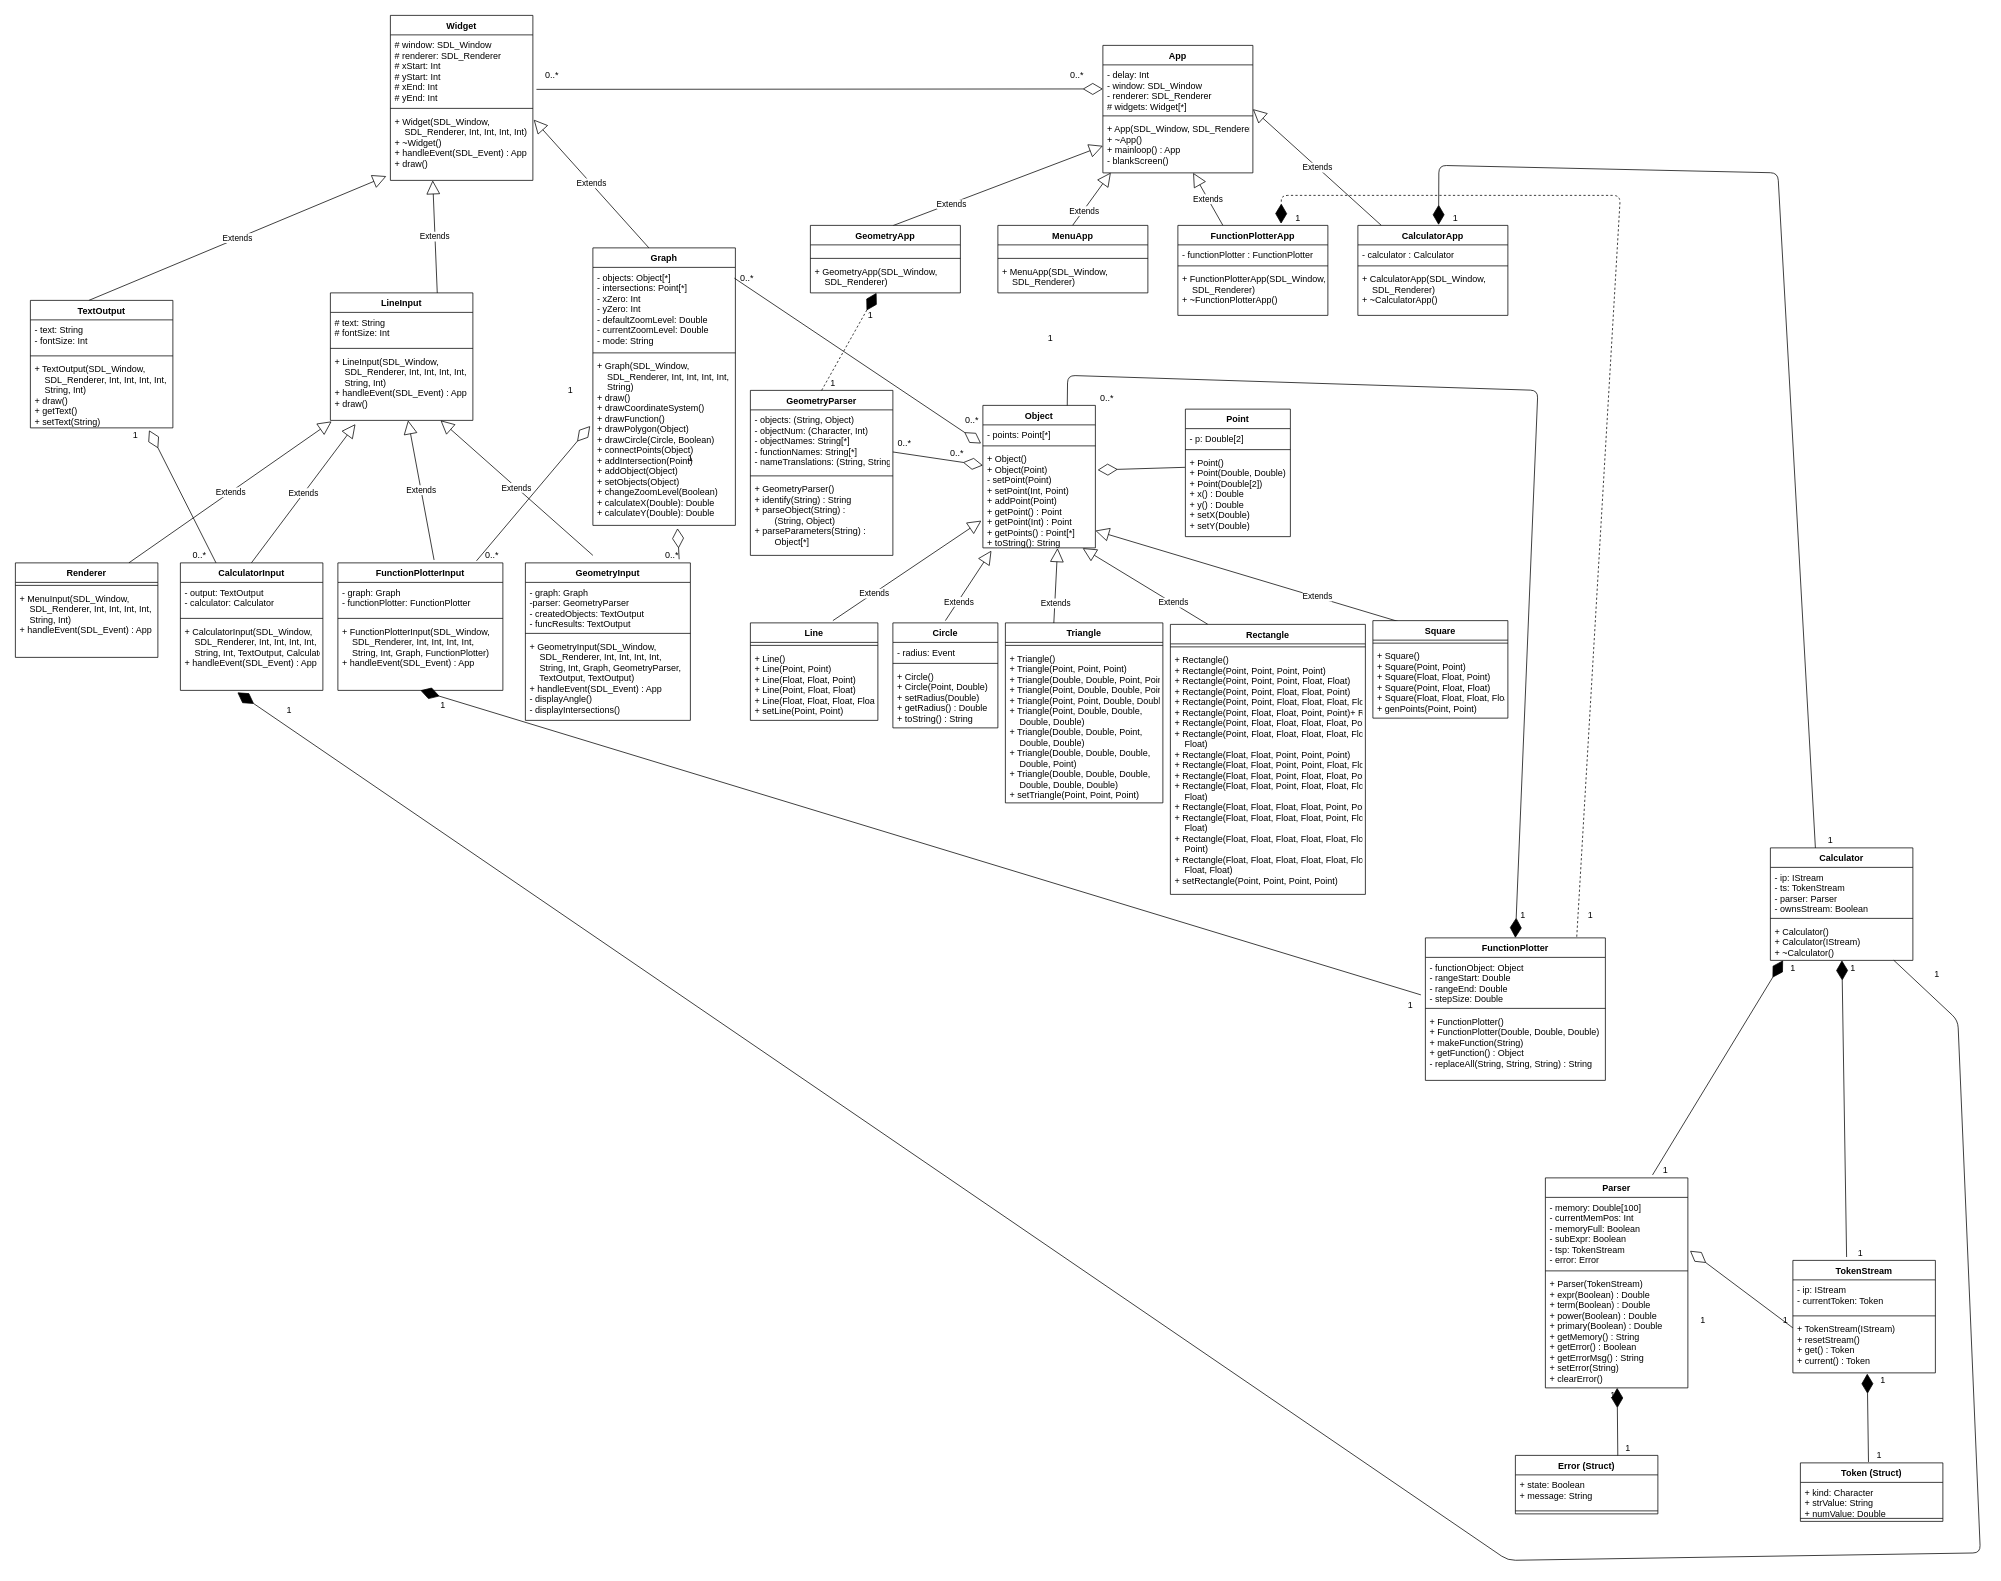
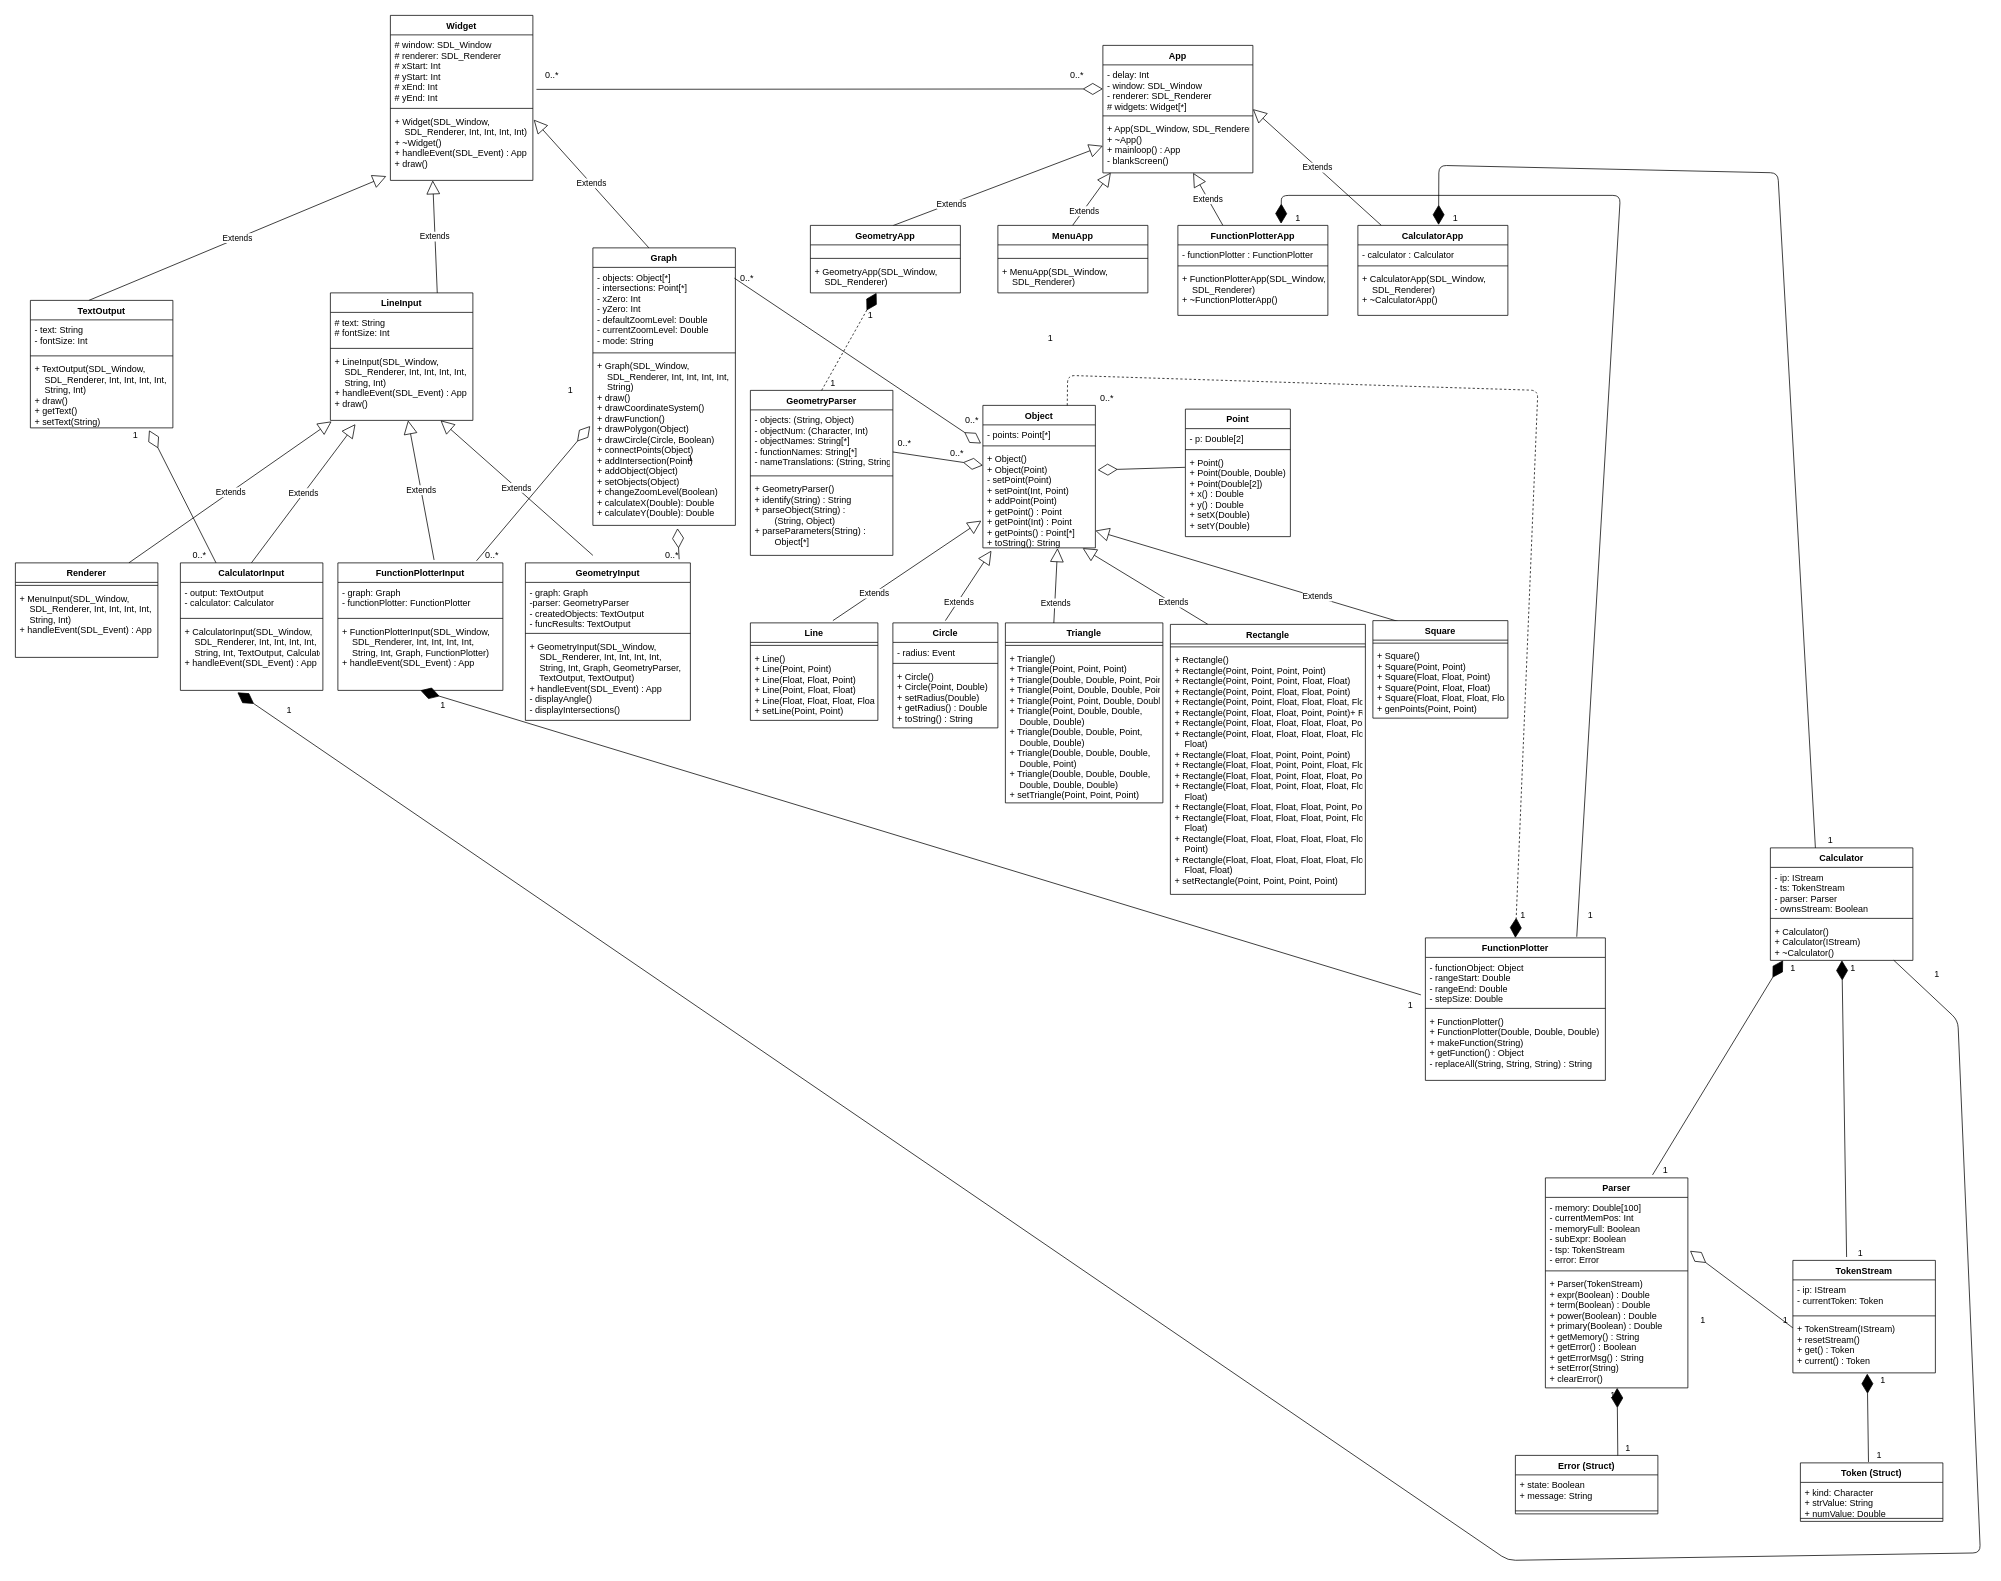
(1609, 396) -> (1609, 396)
(1537, 410) -> (1537, 410)
